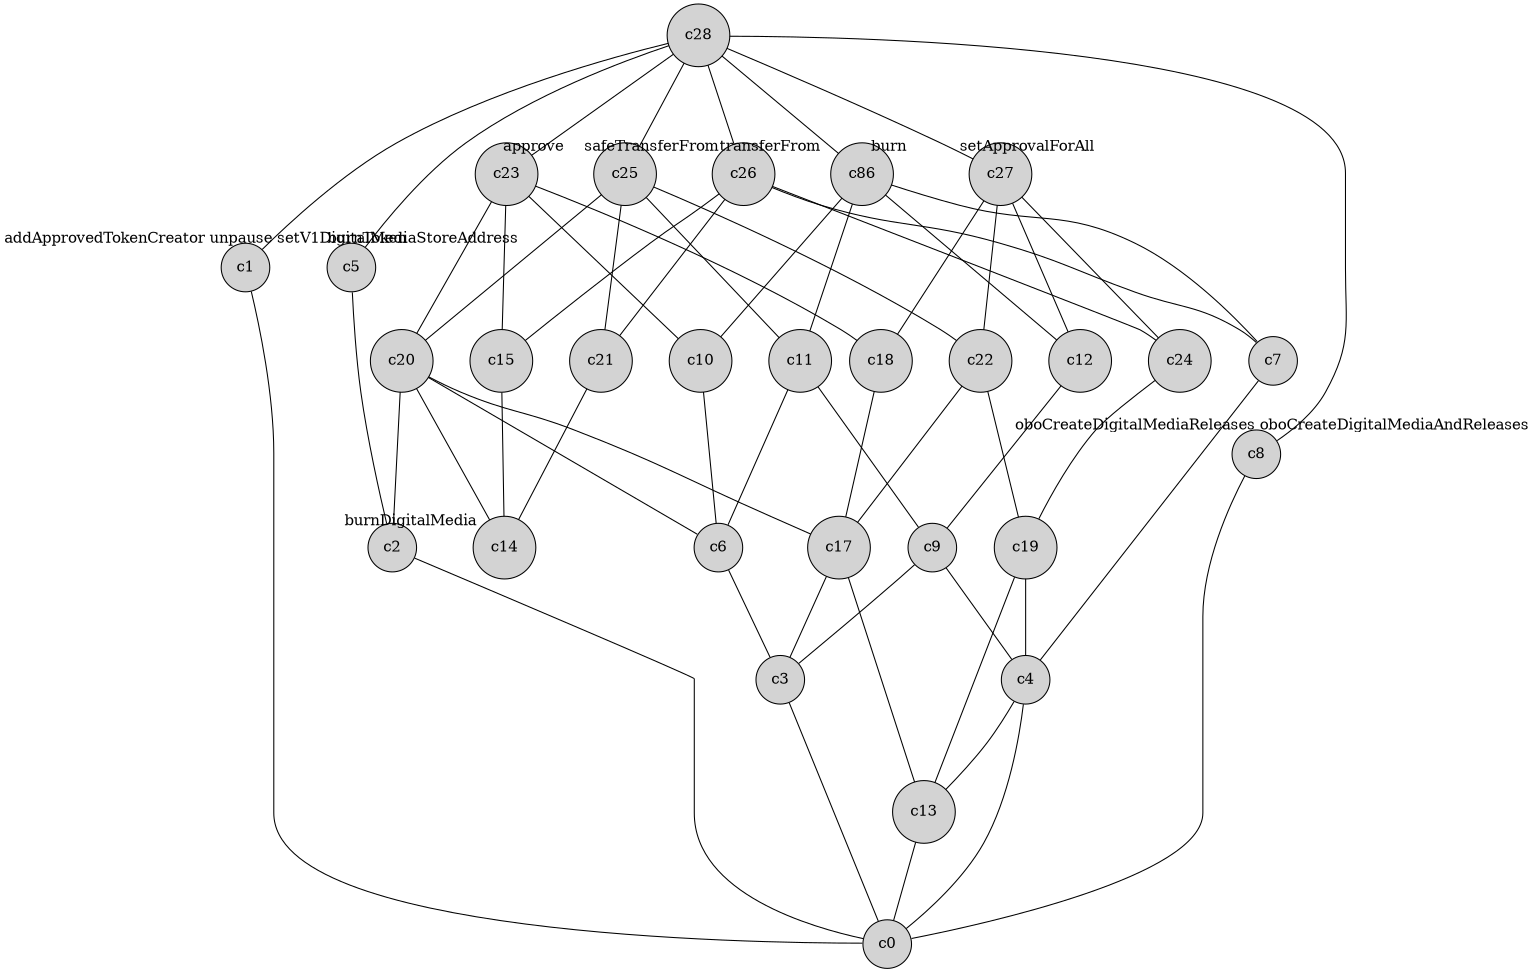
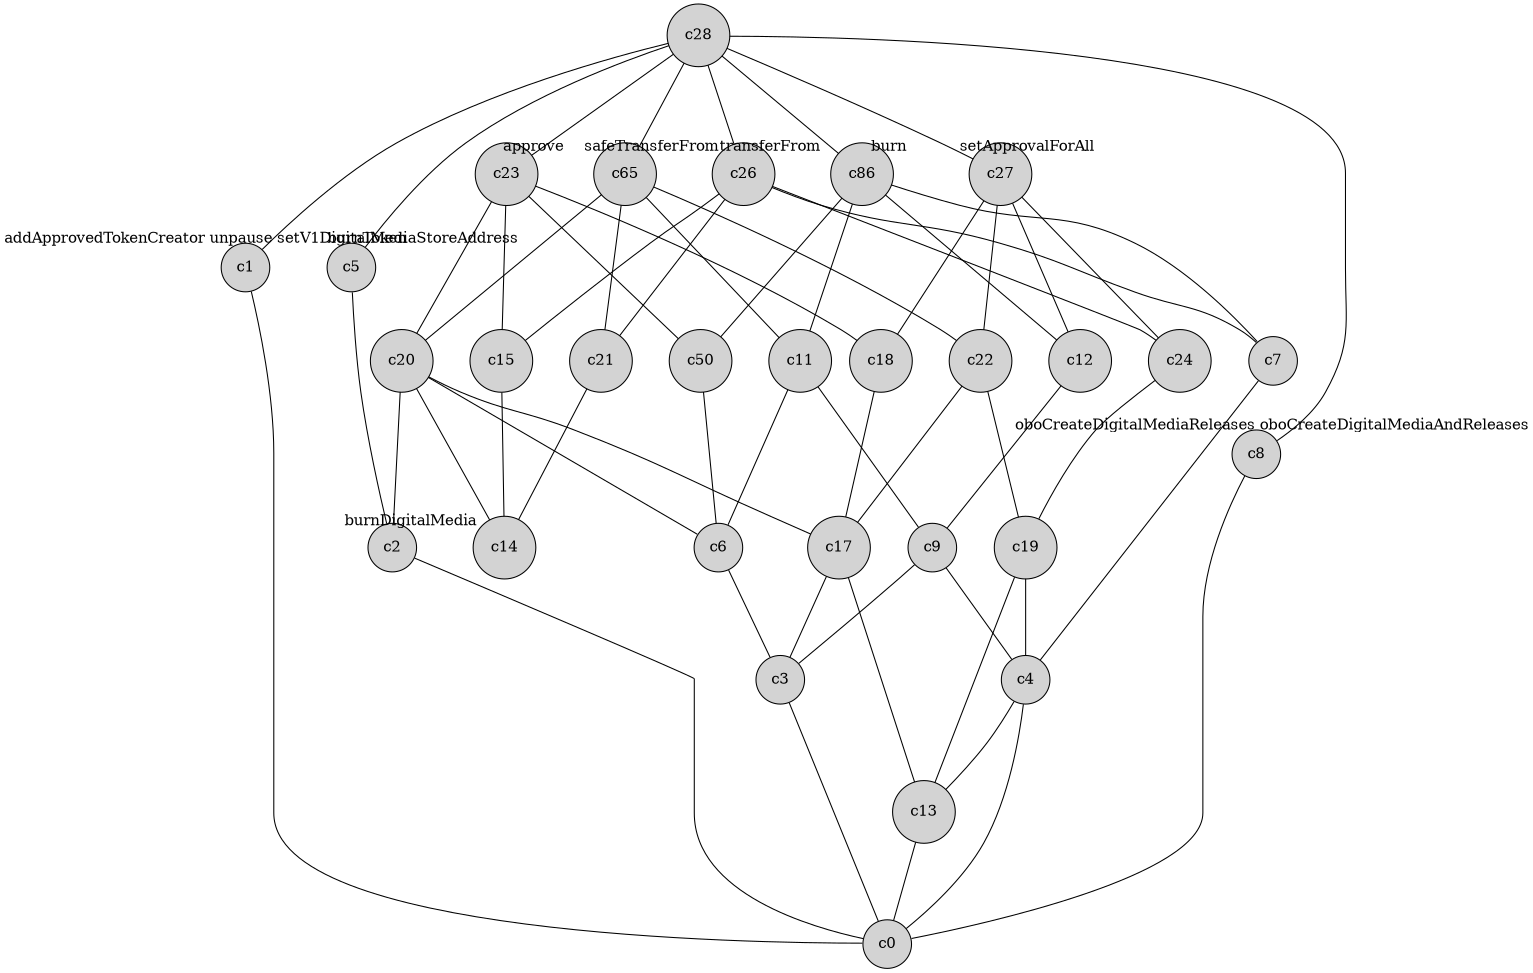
(625, 174) -> (625, 174)
(701, 361) -> (701, 361)
